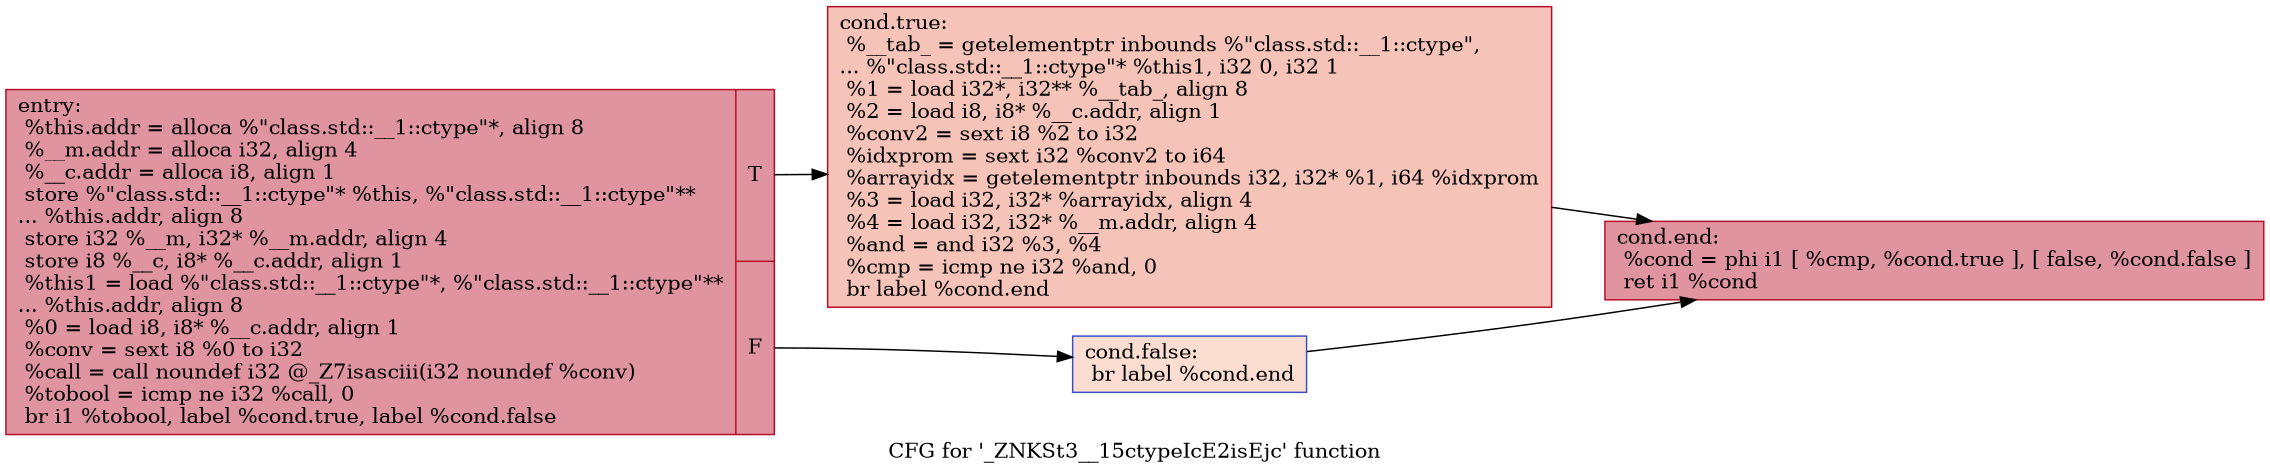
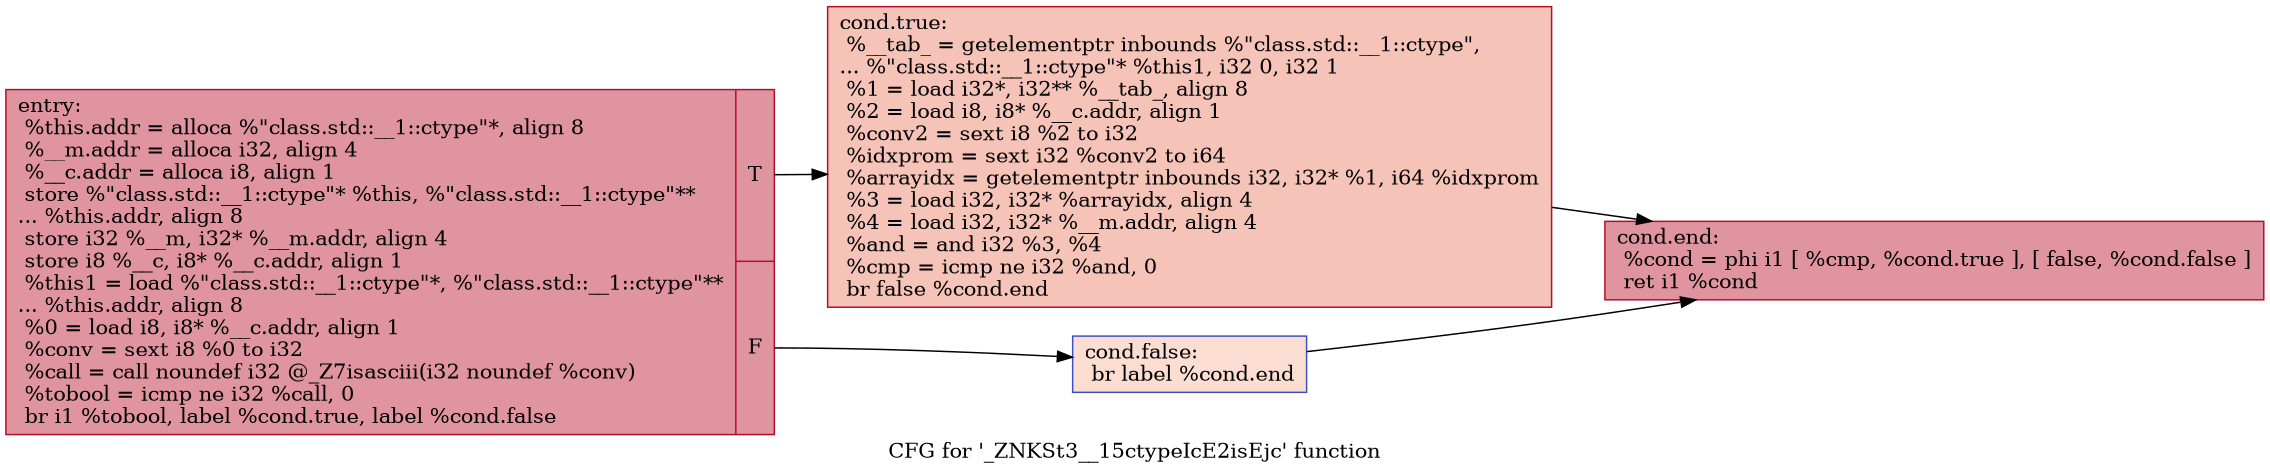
(945, 289) -> (945, 289)
